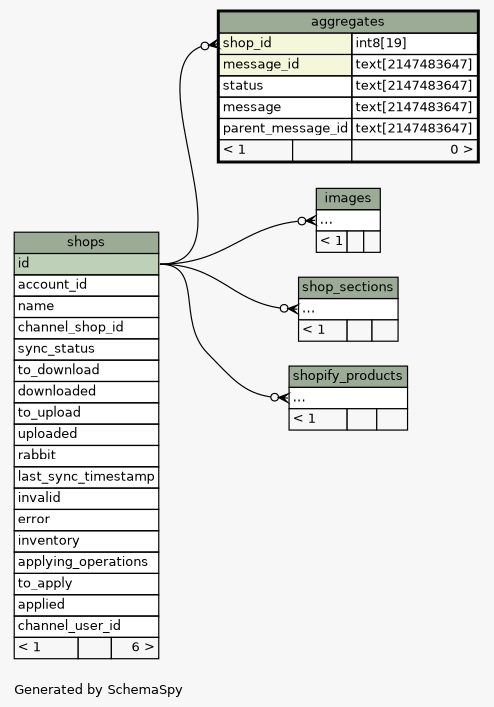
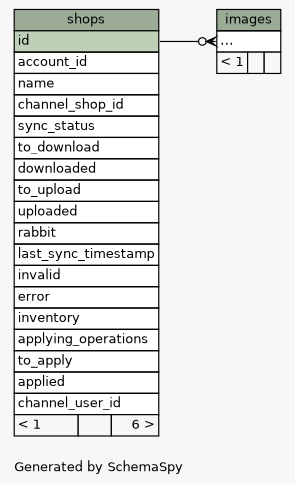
(348, 86) -> none
(348, 309) -> none
(348, 398) -> none
